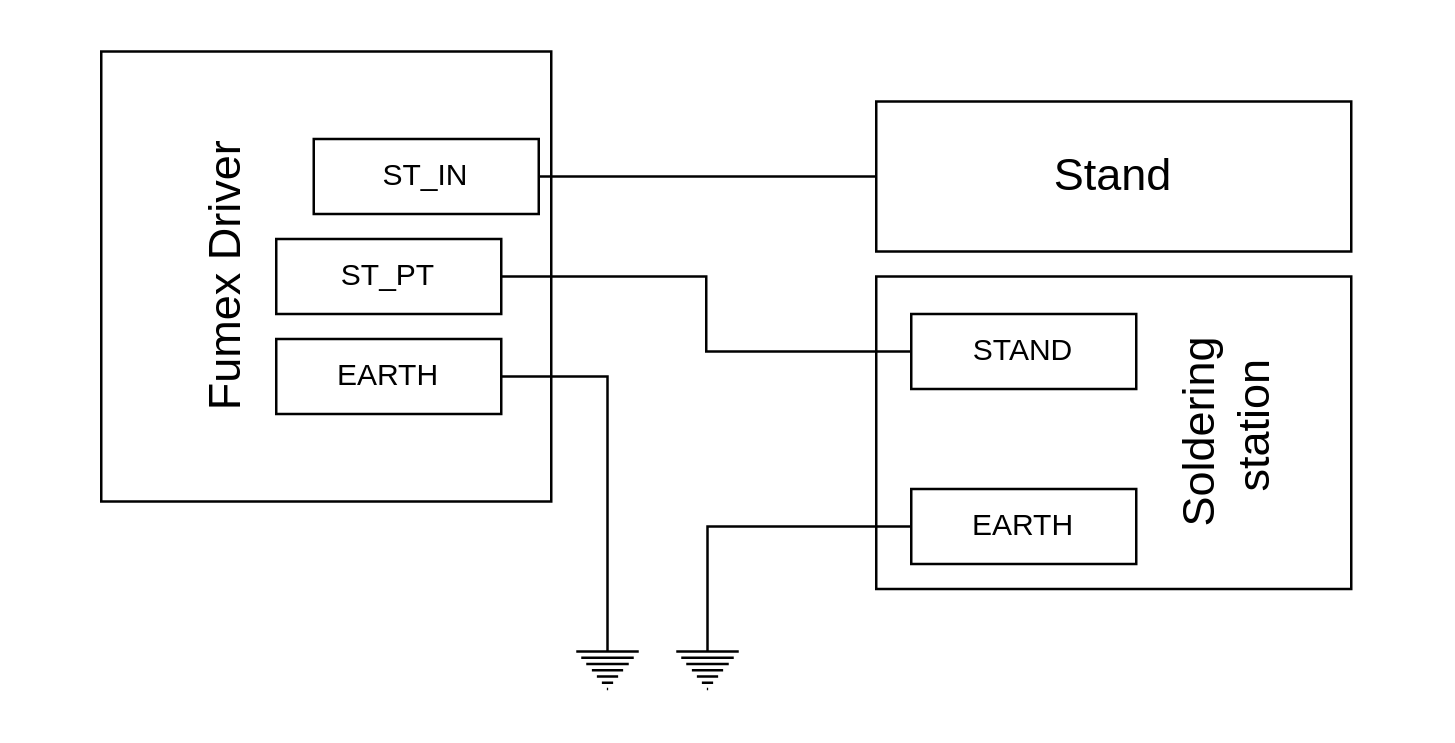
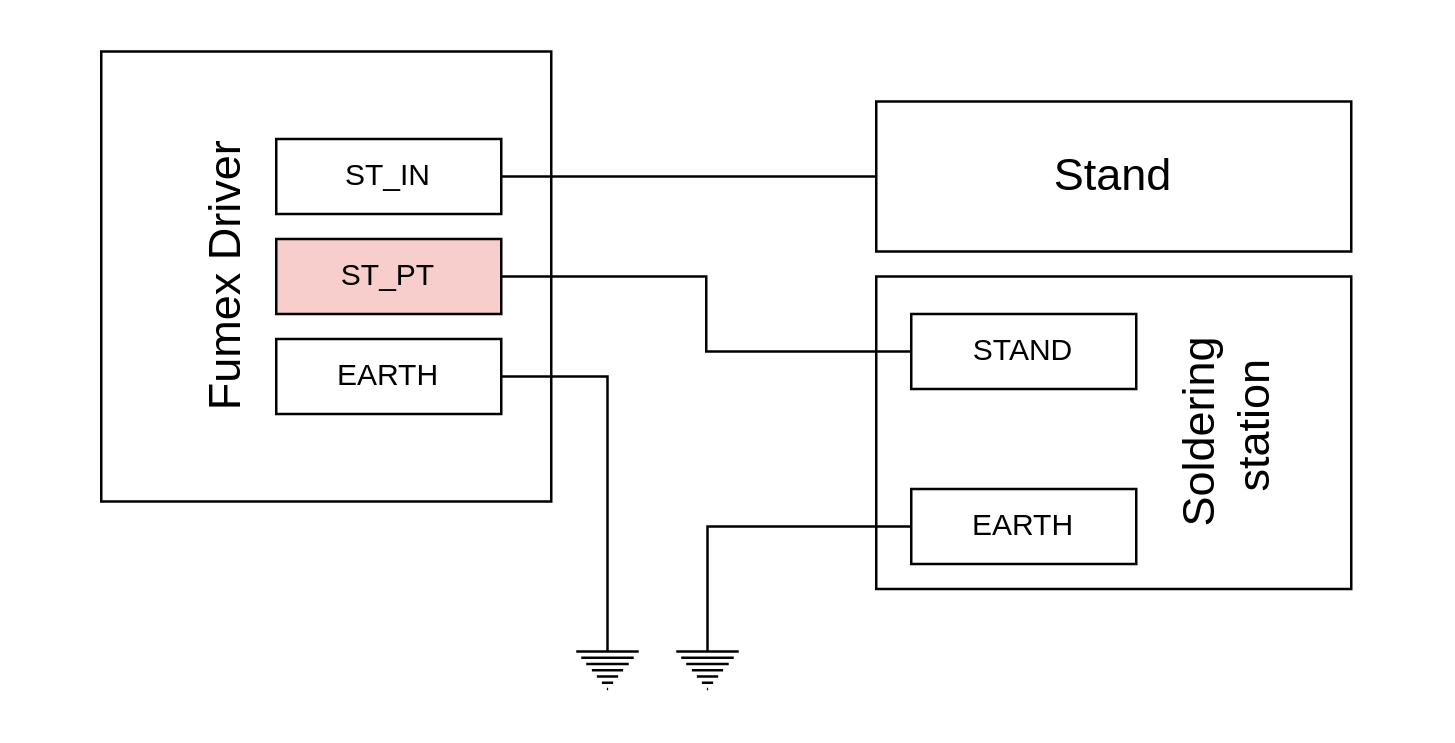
(426, 176) -> (389, 176)
(389, 276) -> (389, 276)
